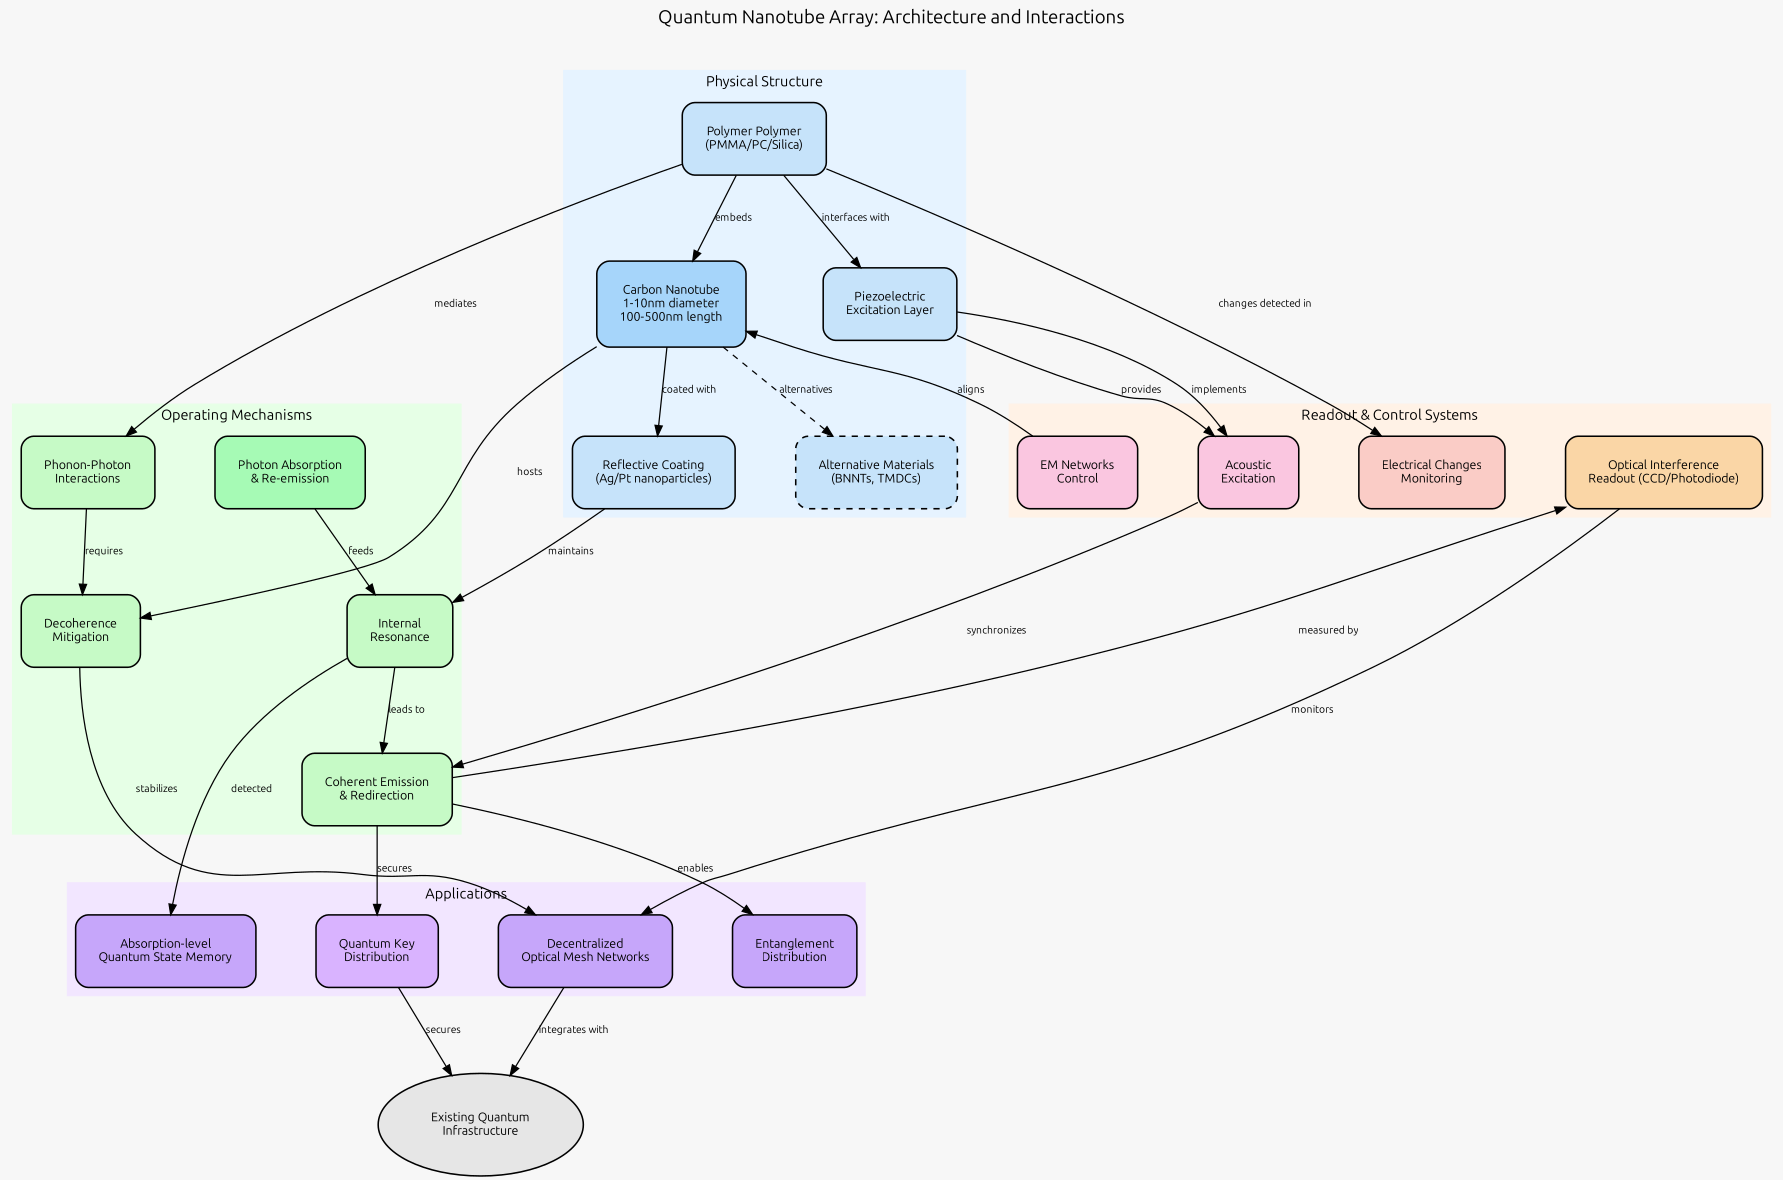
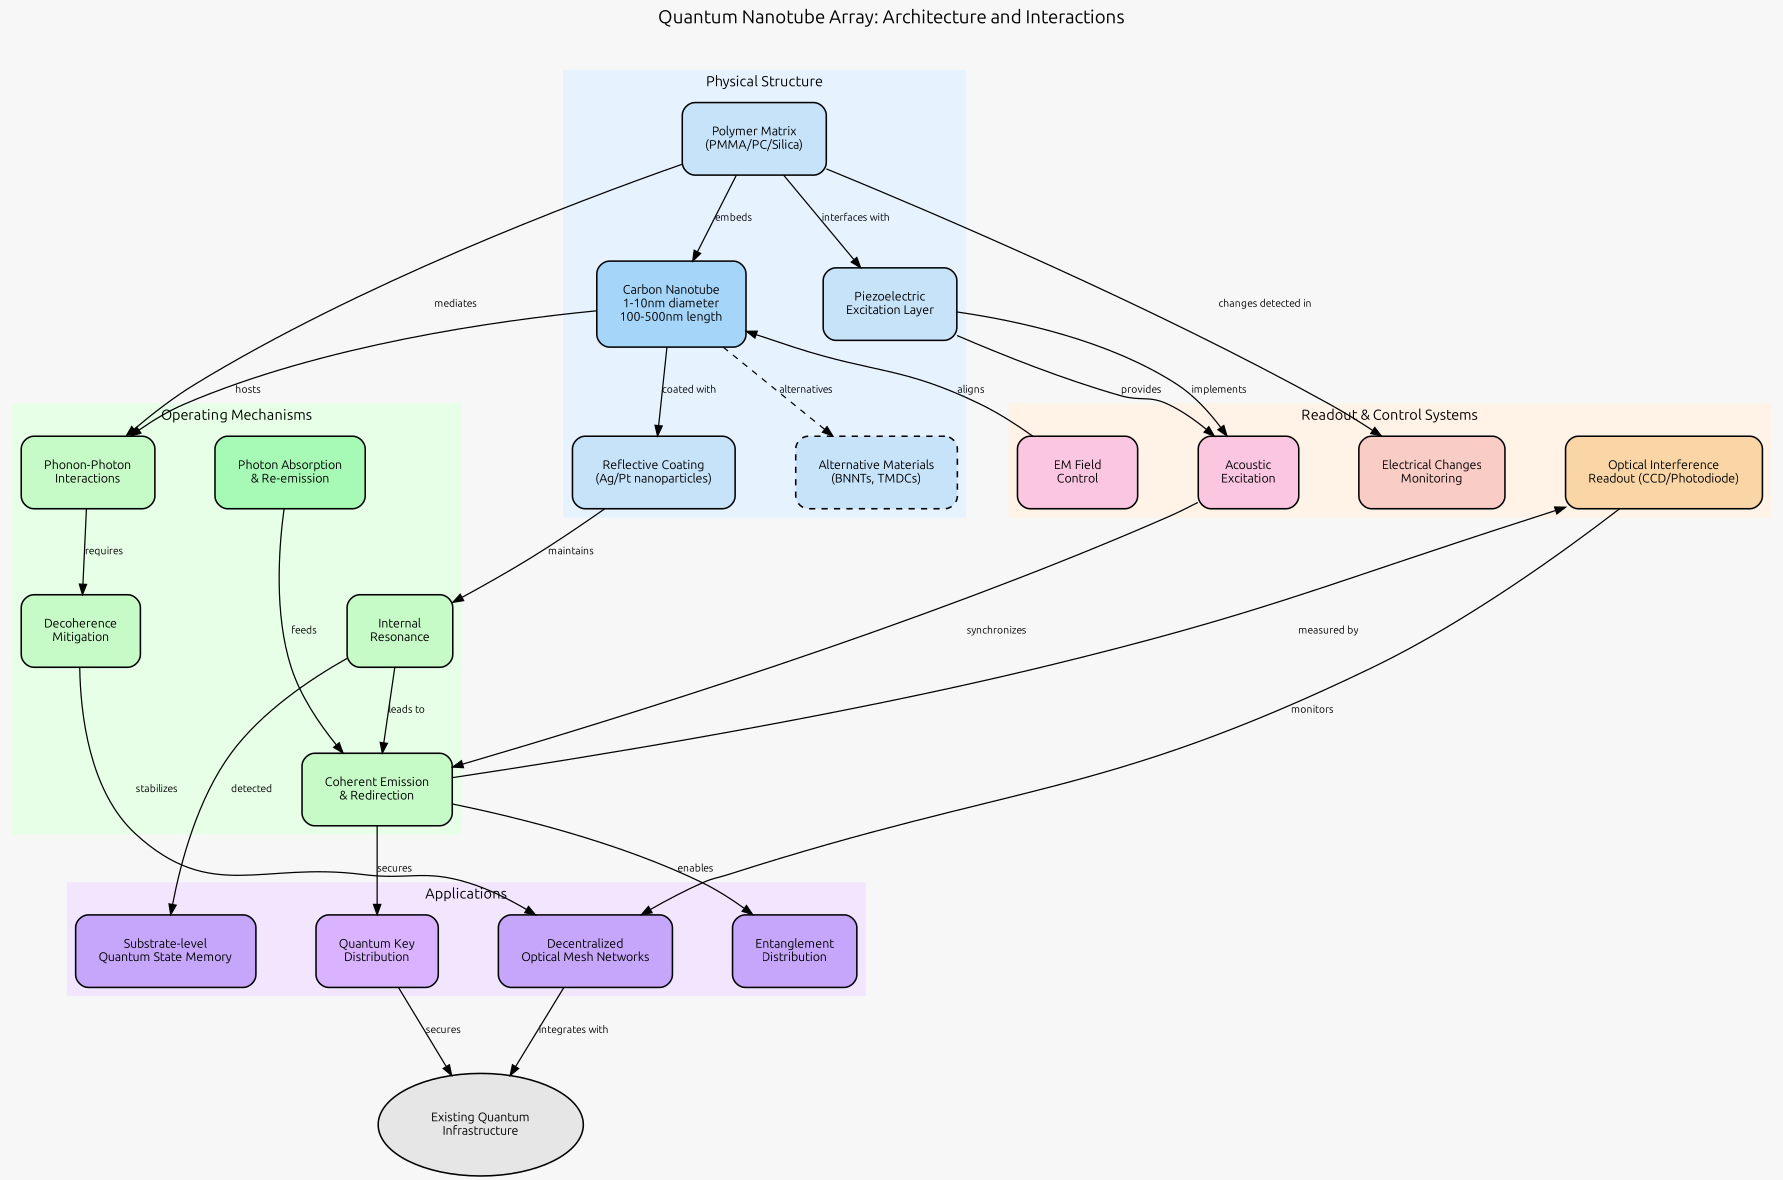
(754, 139) -> (754, 139)
(1078, 472) -> (1078, 472)
(411, 541) -> (361, 348)
(342, 547) -> (283, 633)
(166, 951) -> (166, 951)
